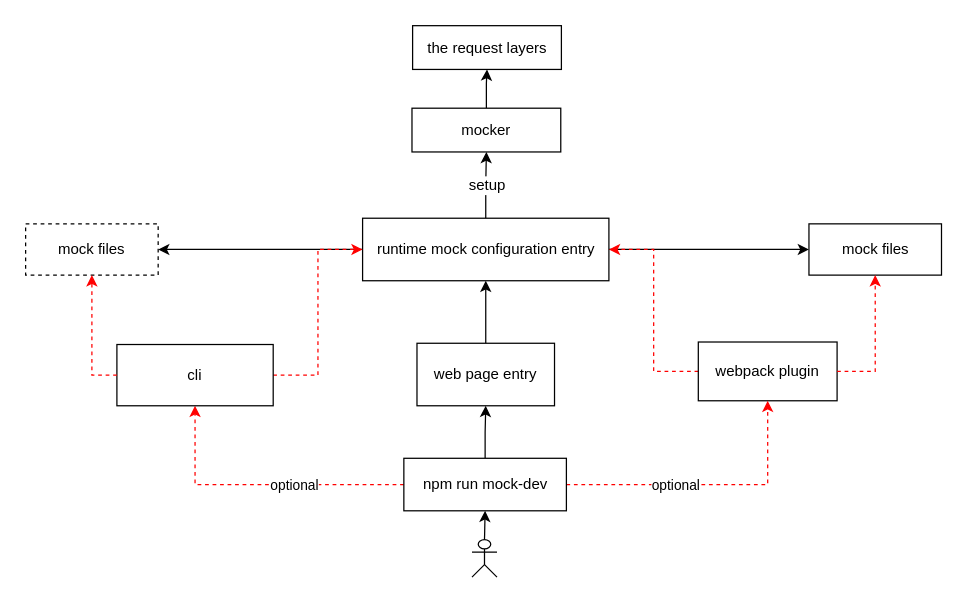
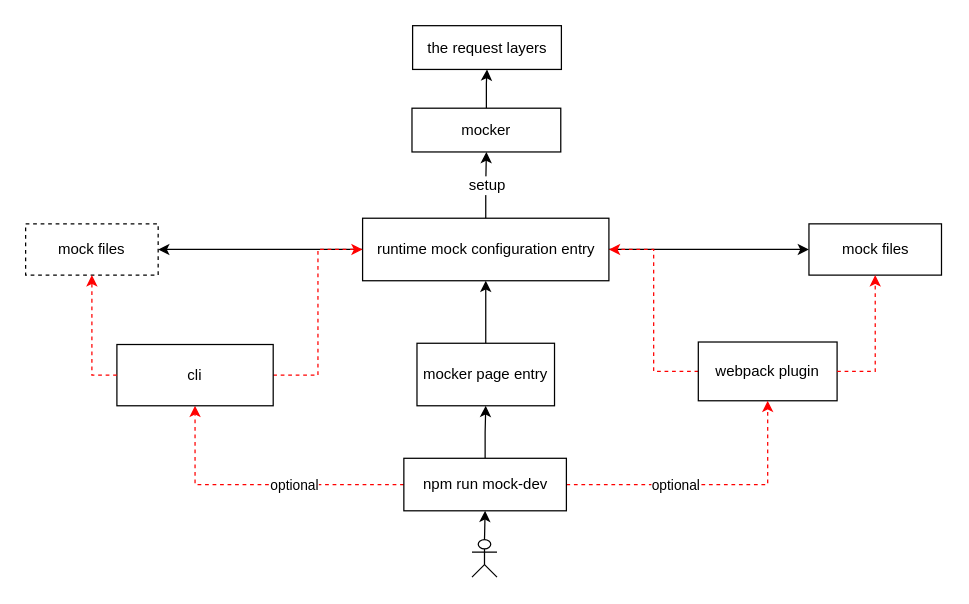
(486, 374) -> (486, 374)
